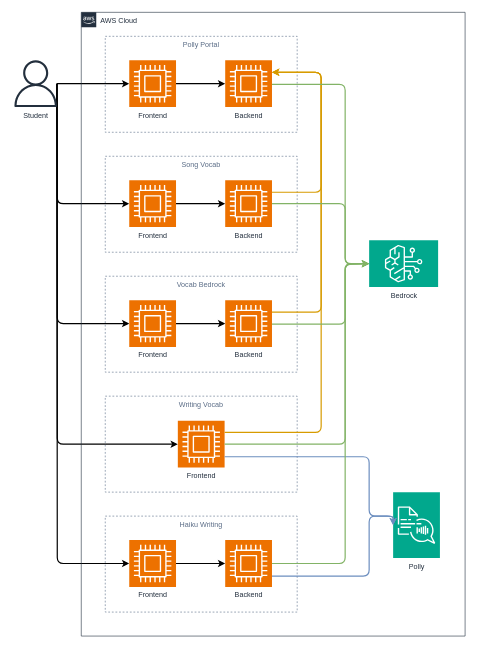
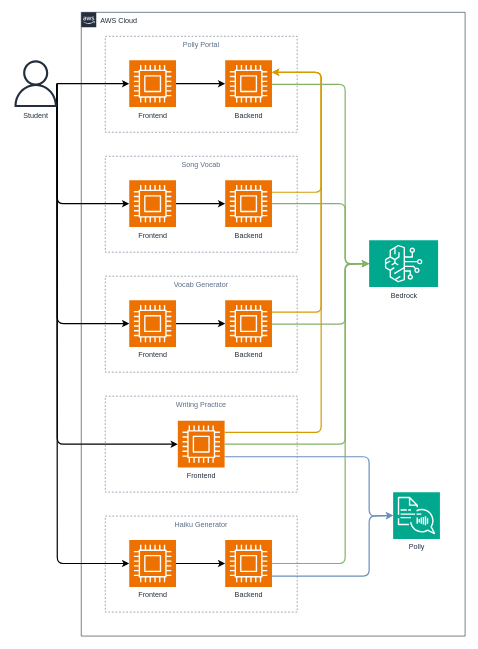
(201, 285) -> (201, 285)
(201, 405) -> (201, 405)
(201, 525) -> (201, 525)
(417, 525) -> (417, 516)
